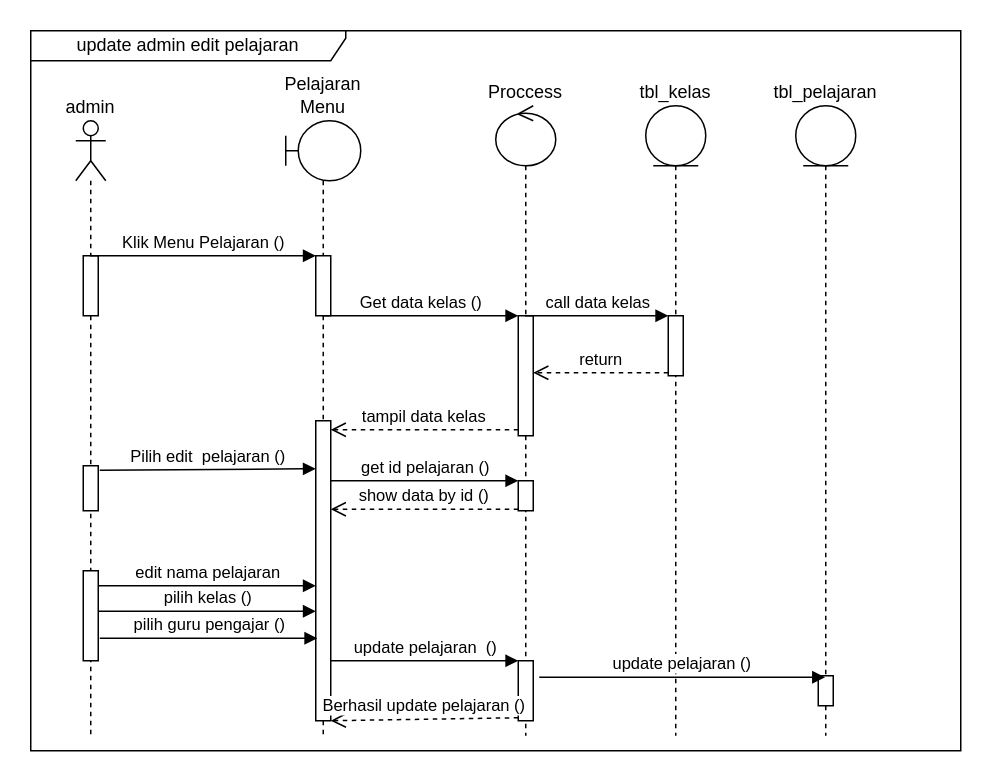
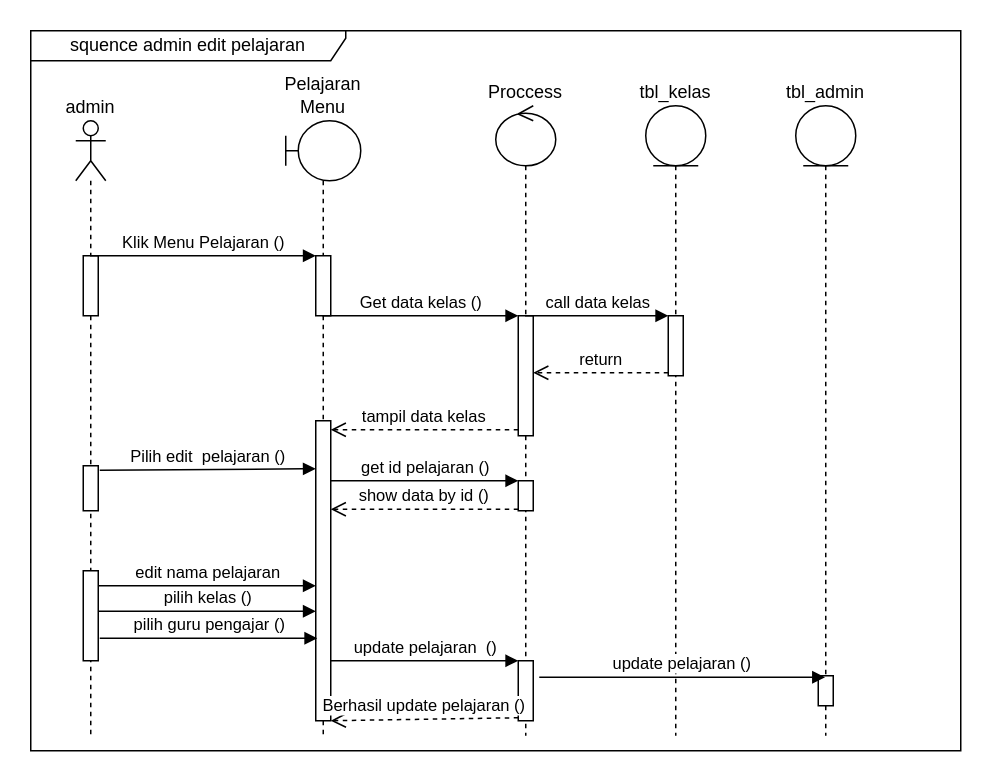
(188, 46) -> (188, 46)
(826, 69) -> (826, 80)
